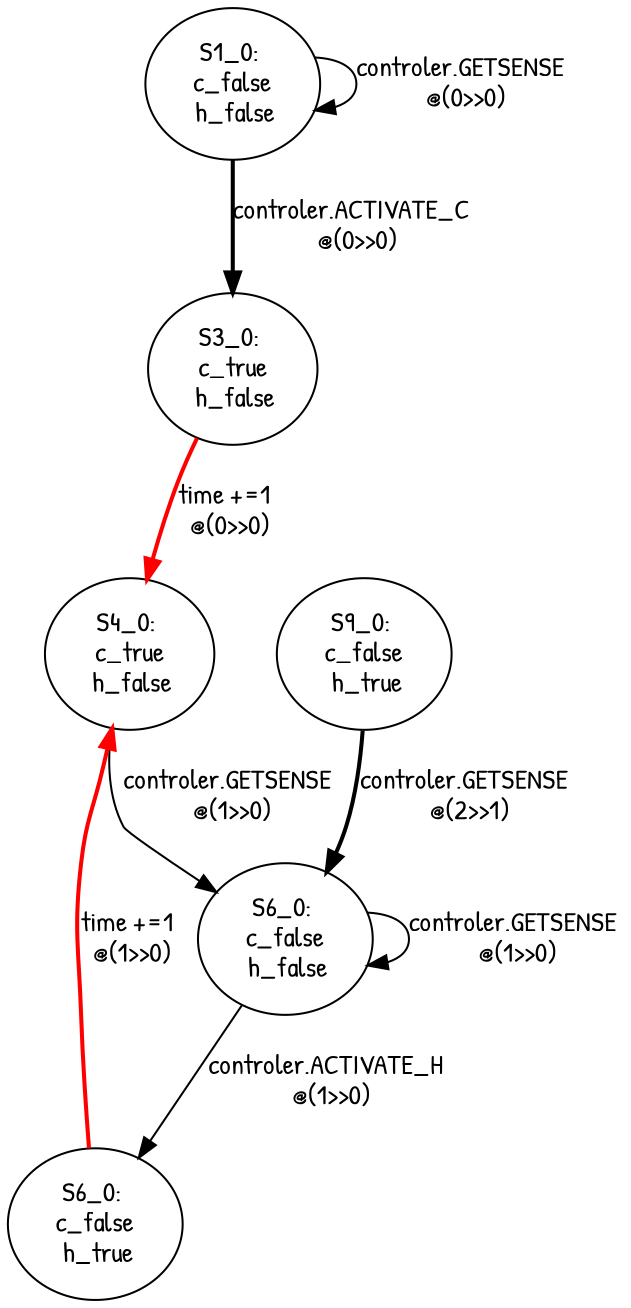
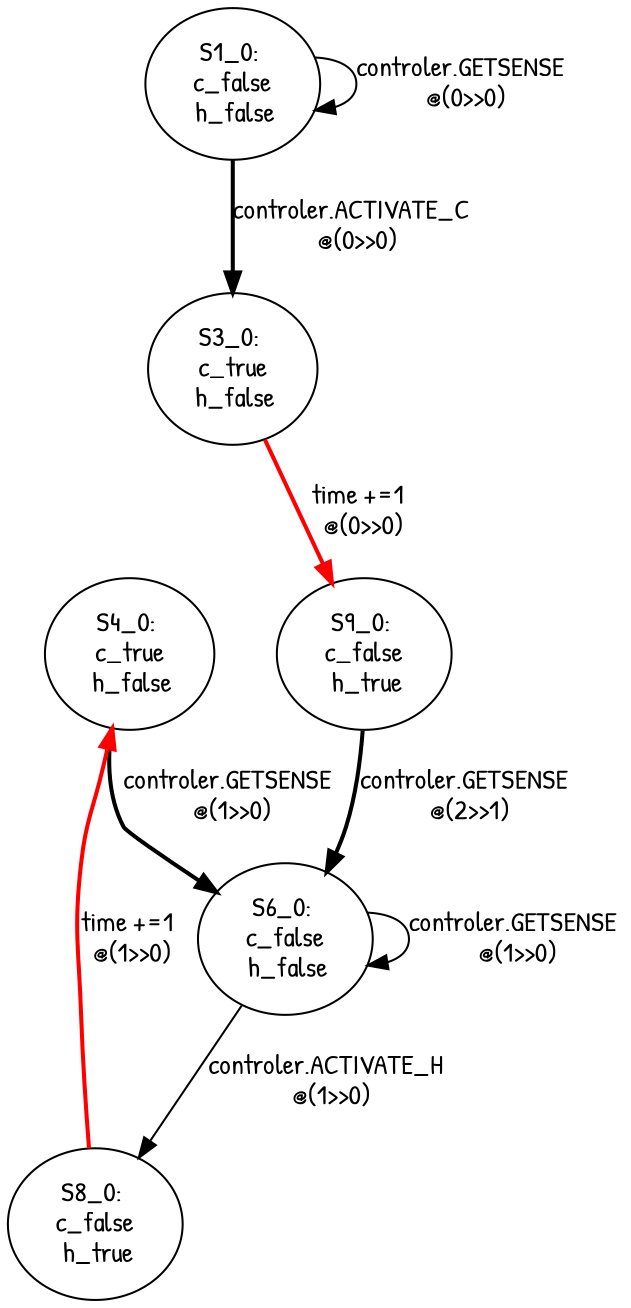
(172, 498) -> (294, 502)
(122, 824) -> (122, 824)
(95, 1224) -> (95, 1224)
